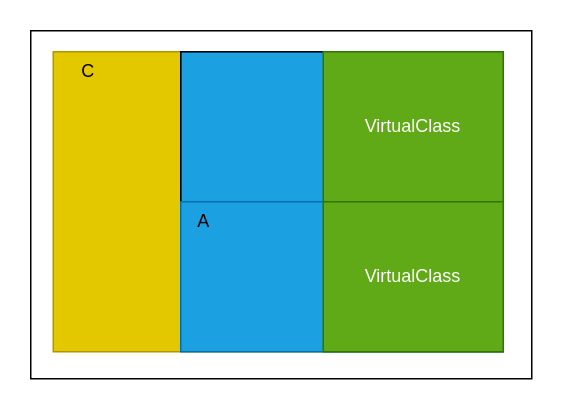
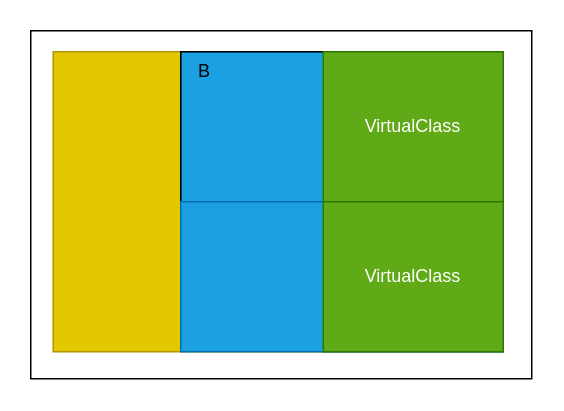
(88, 71) -> none
none -> (205, 71)
(204, 221) -> none
